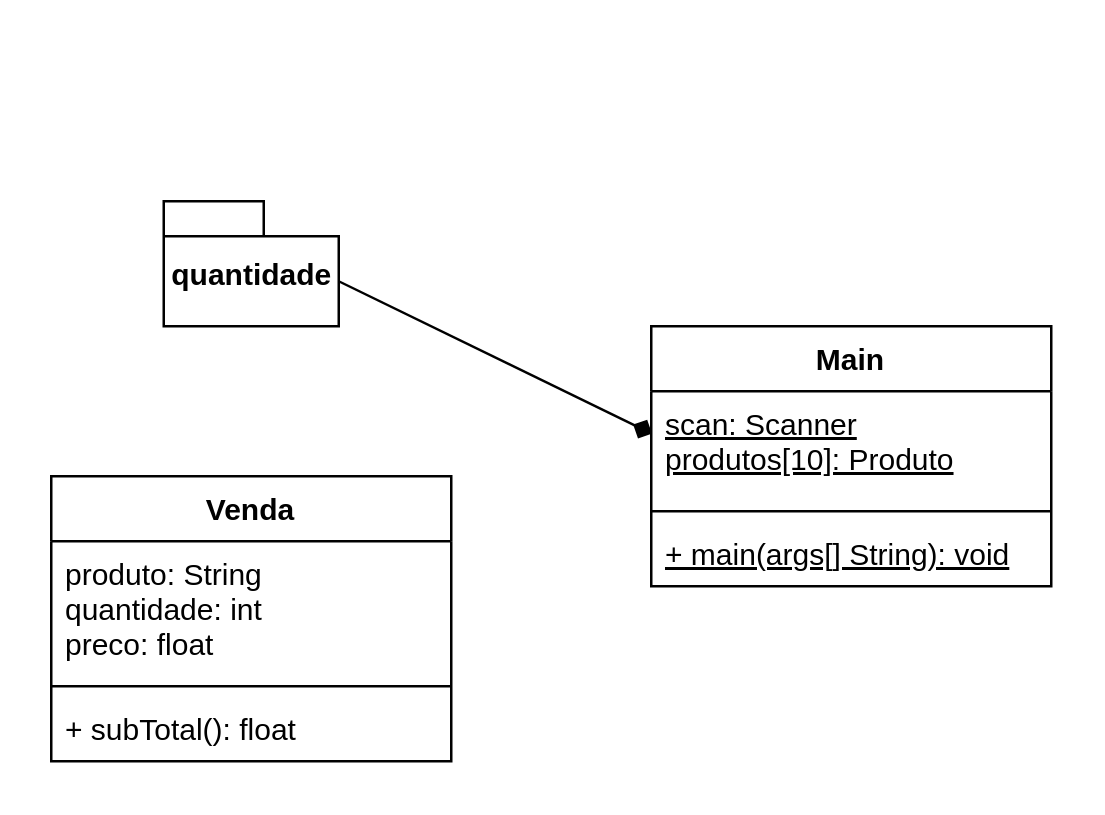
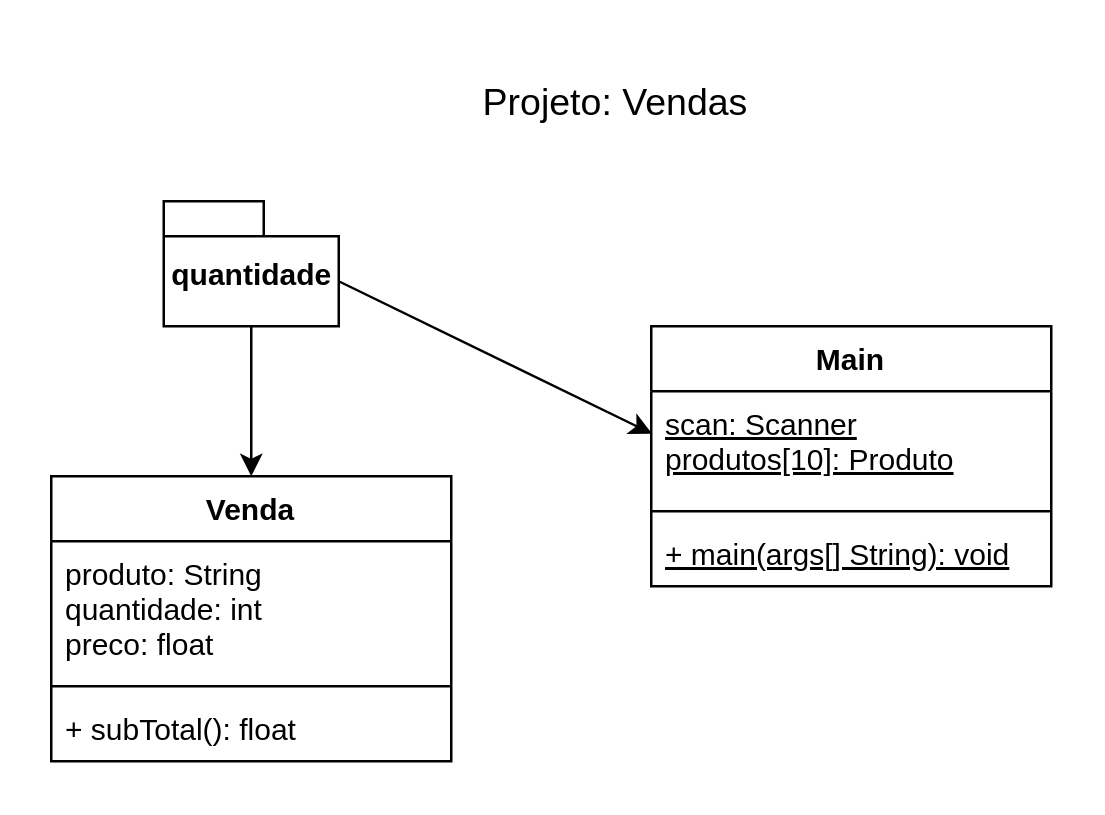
none -> (616, 101)
none -> (251, 393)
(633, 424) -> (634, 425)
